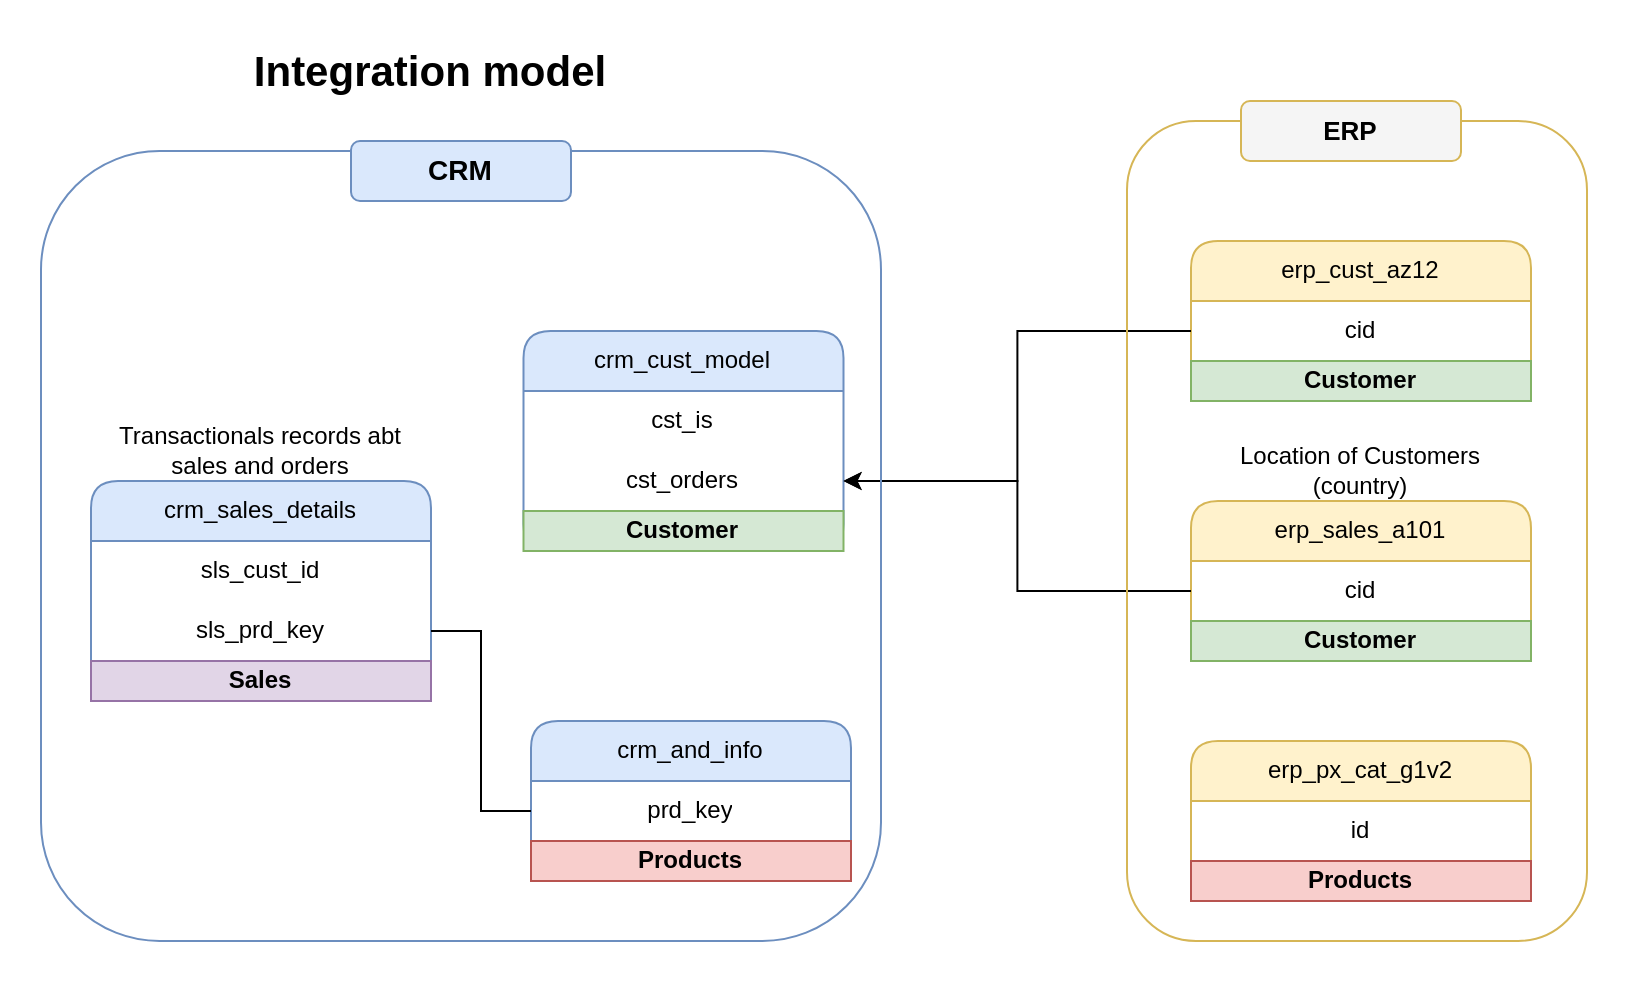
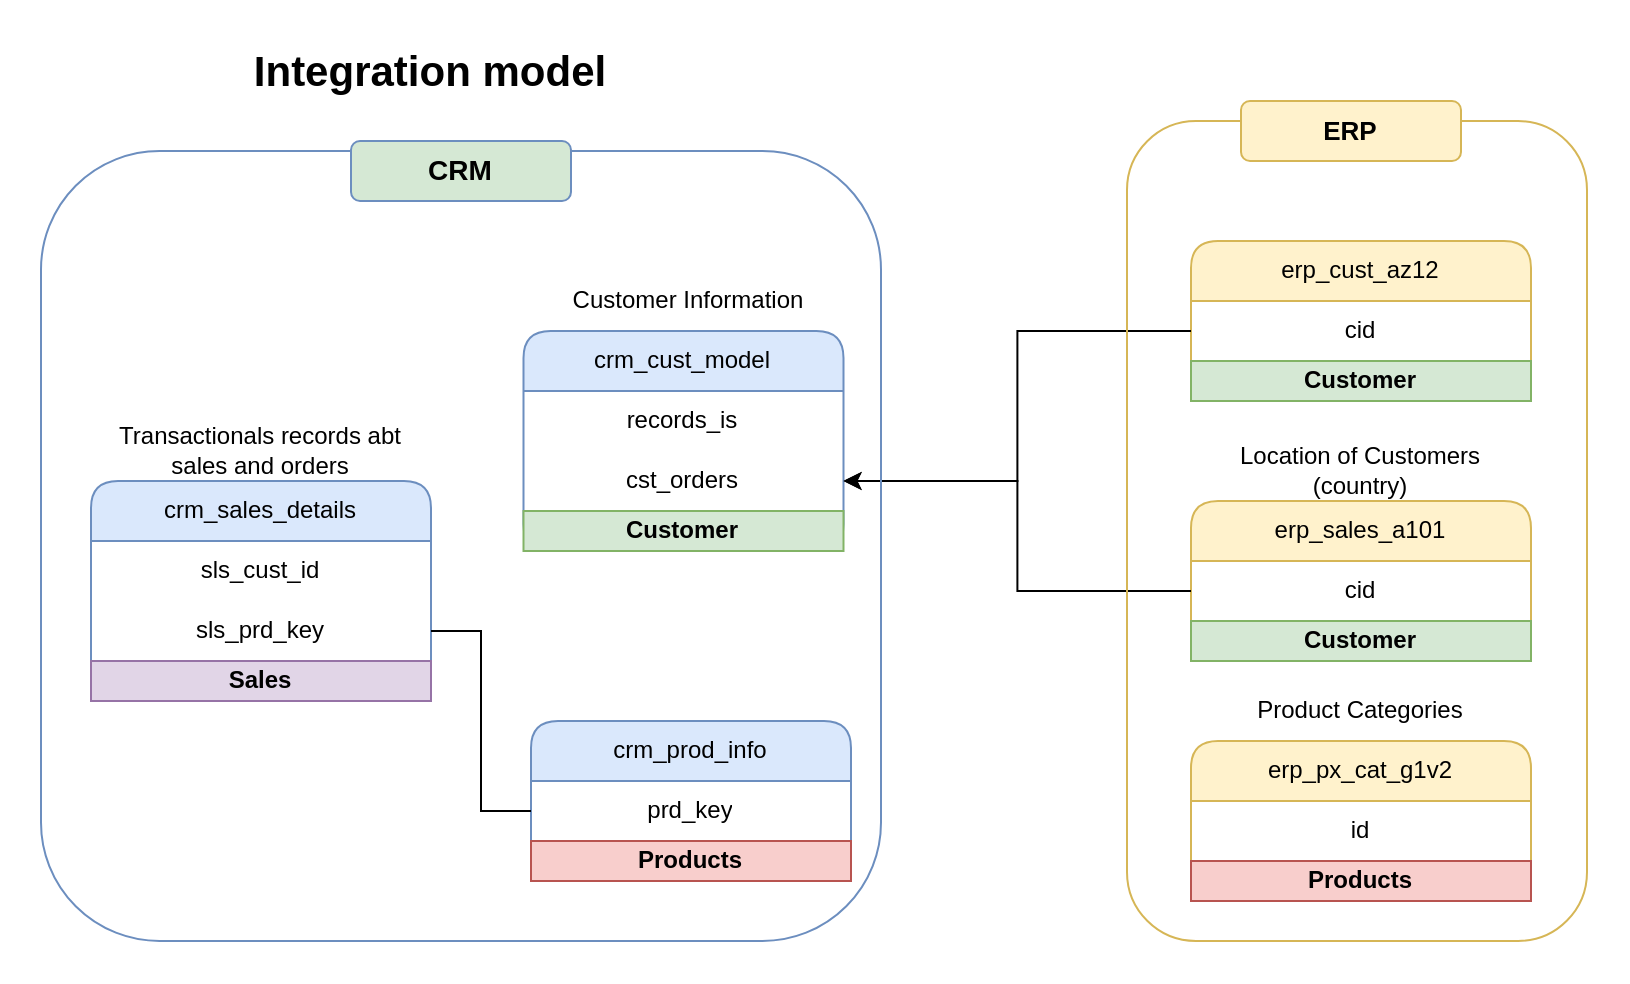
(1351, 131) -> (1351, 131)
(461, 171) -> (461, 171)
none -> (689, 301)
(683, 421) -> (683, 421)
none -> (1361, 711)
(691, 751) -> (691, 751)
